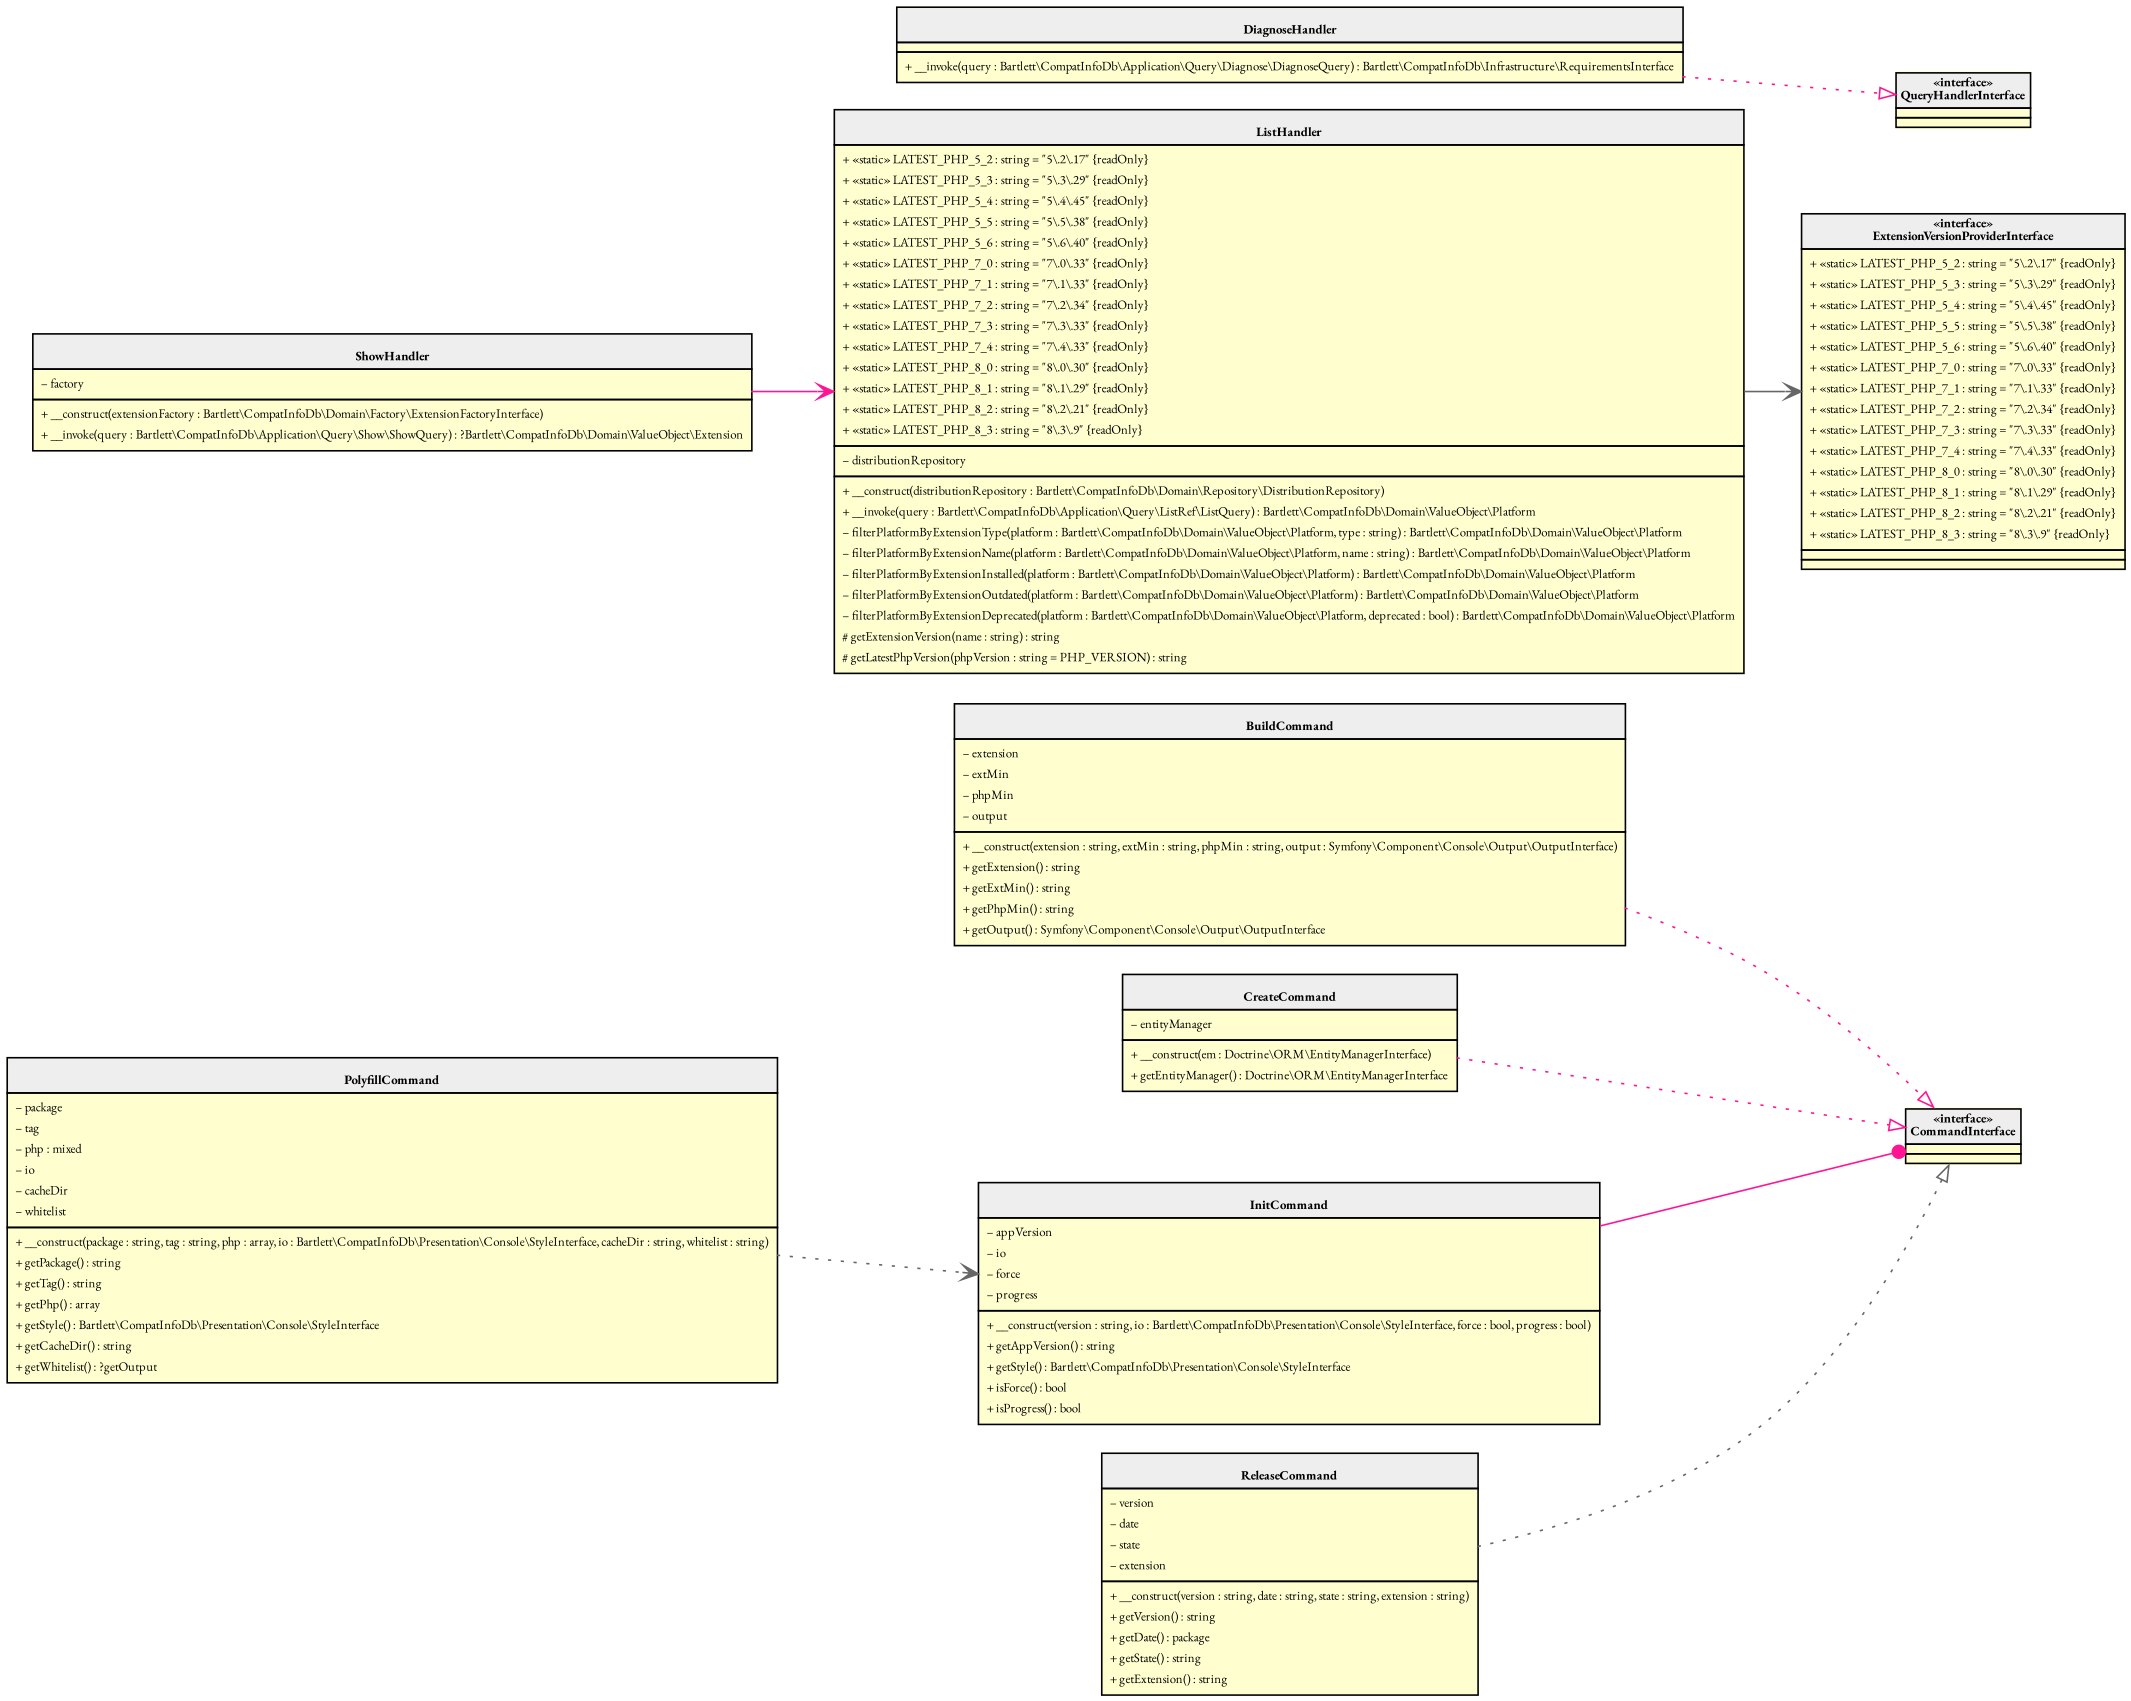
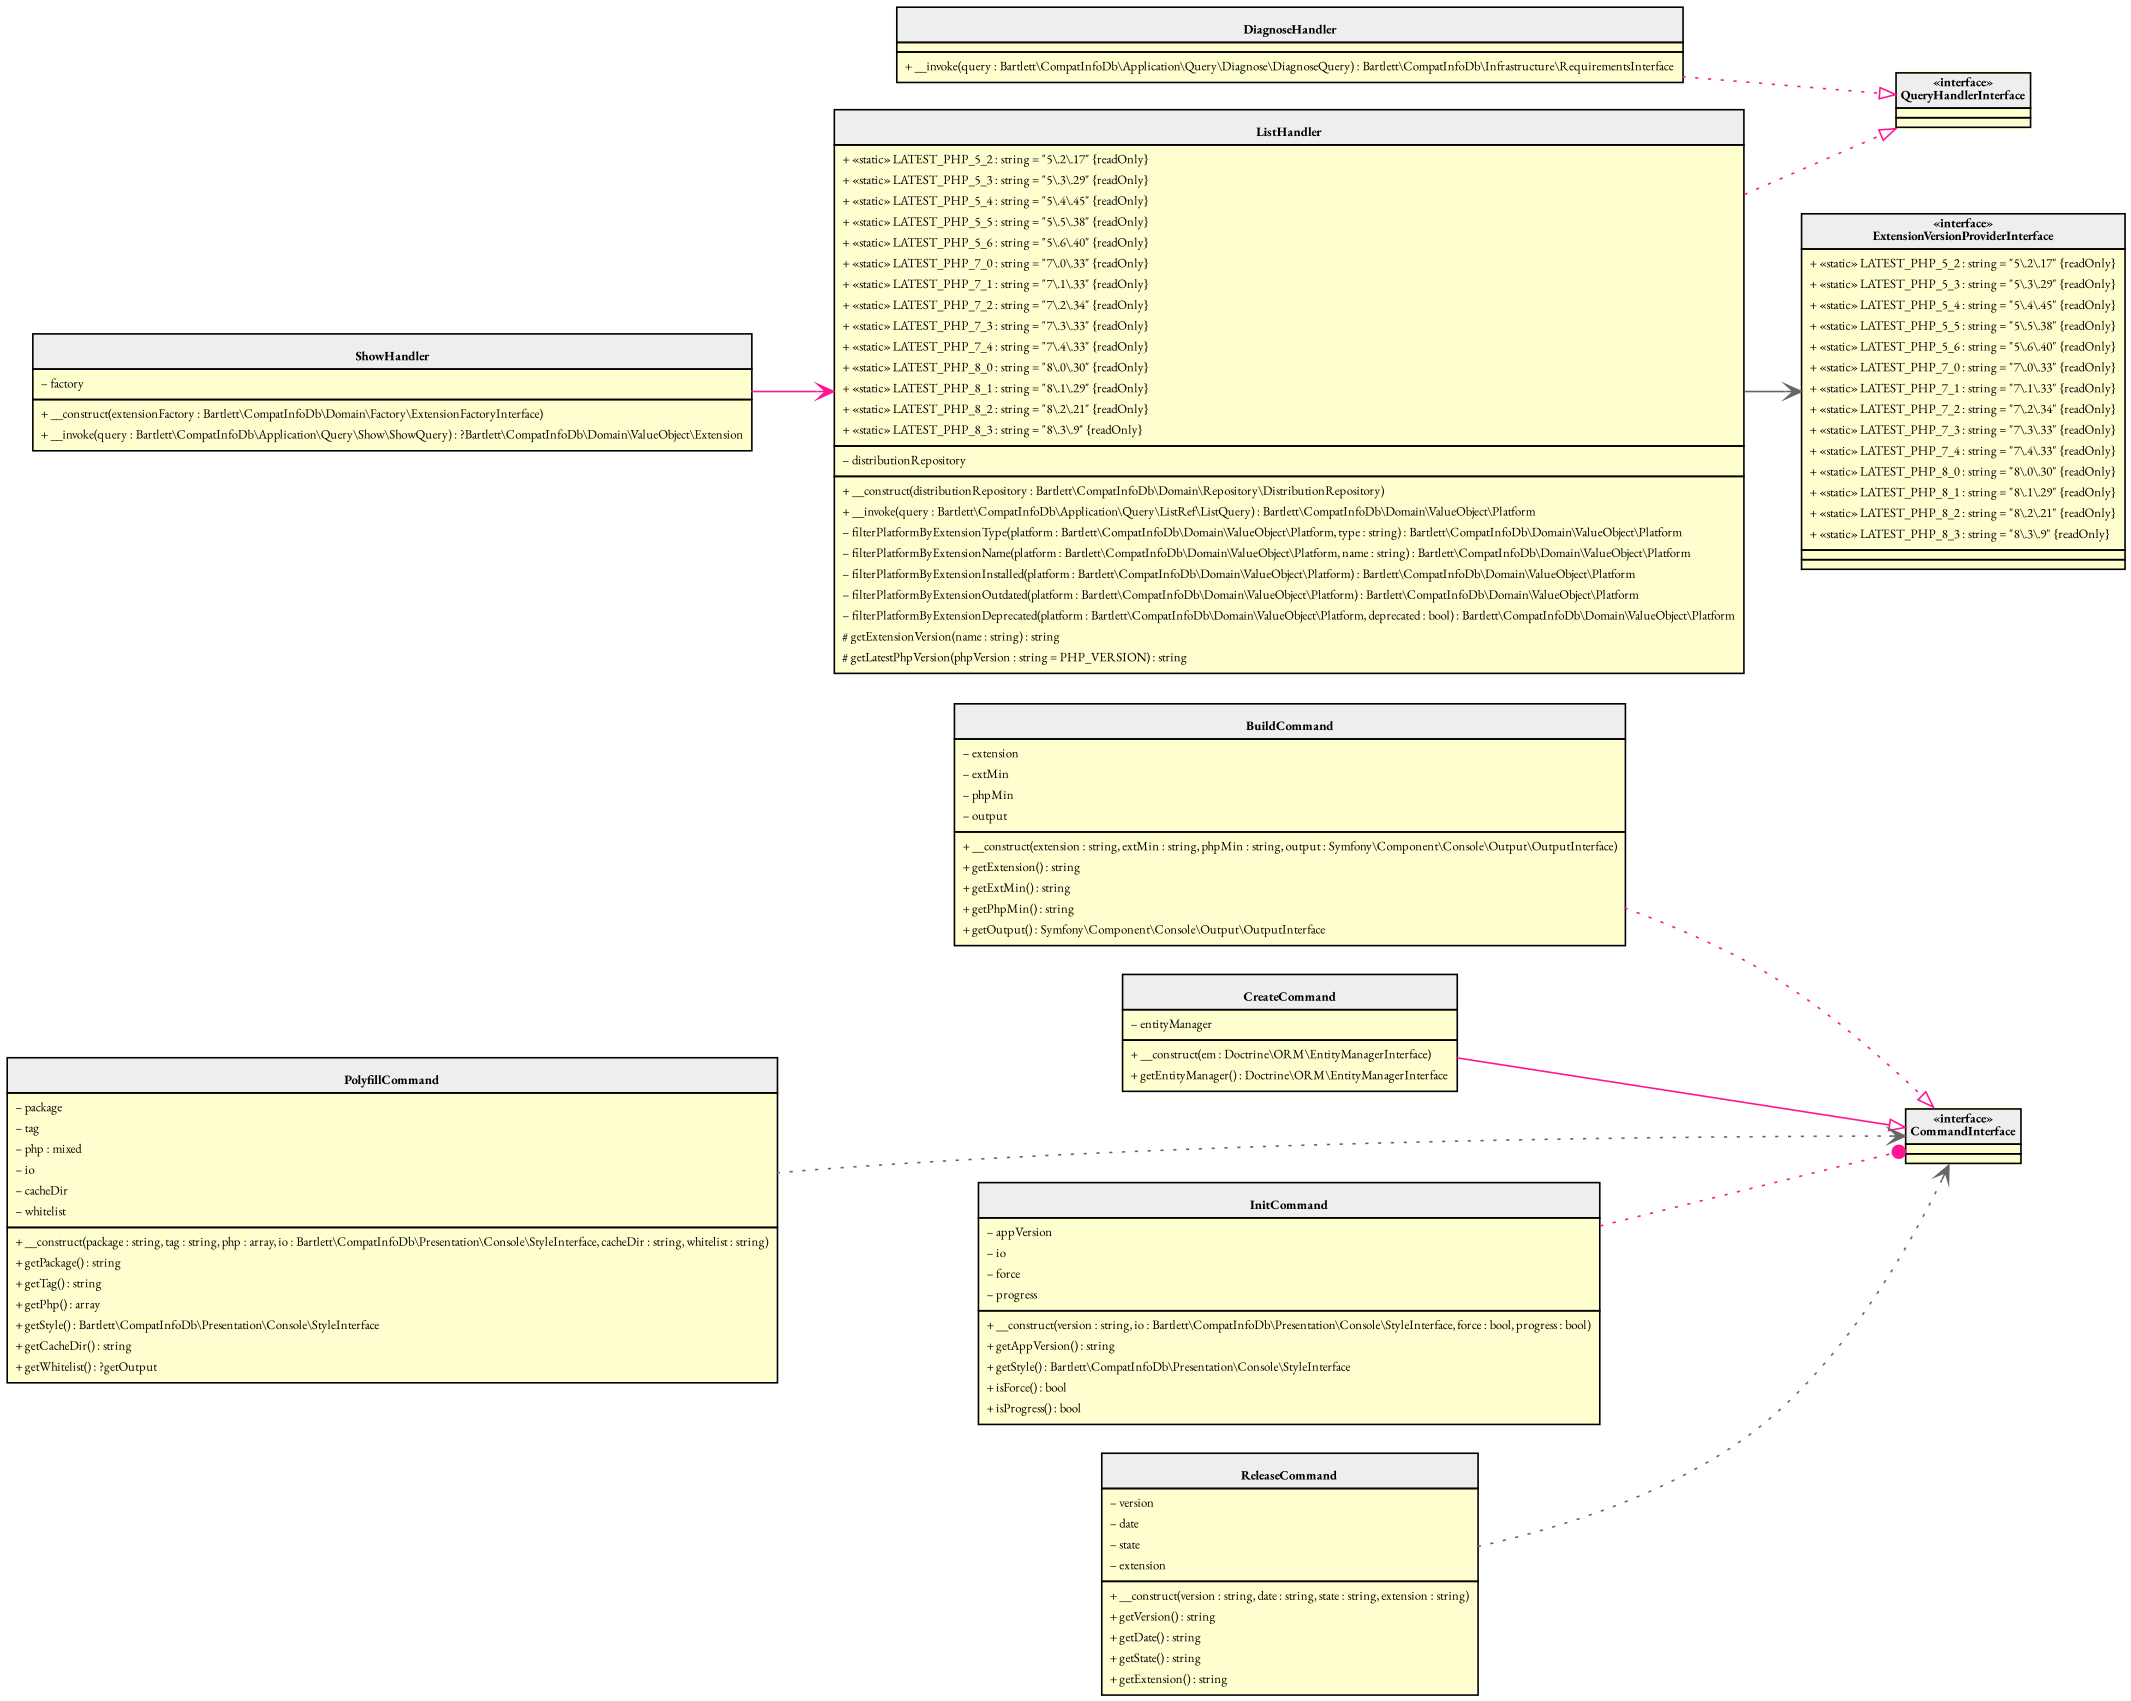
none -> (1813, 165)
(1673, 1091) -> (1673, 1091)
(1746, 1190) -> (1746, 1190)
(870, 1264) -> (1332, 1144)
(1760, 1426) -> (1760, 1426)
(1160, 1637) -> (1156, 1637)
